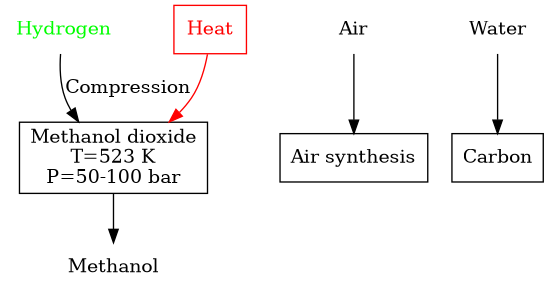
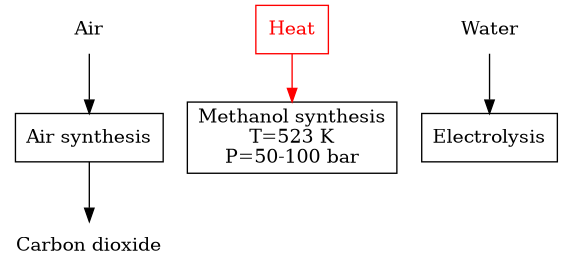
(64, 30) -> none
(113, 158) -> (292, 138)
(498, 158) -> (490, 138)
none -> (89, 246)
(113, 267) -> none
